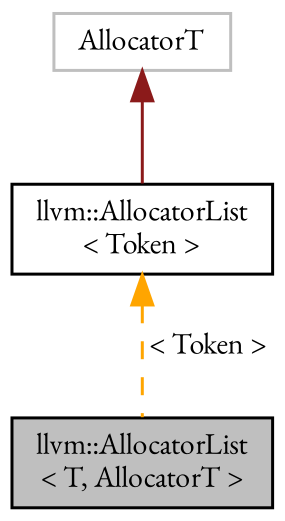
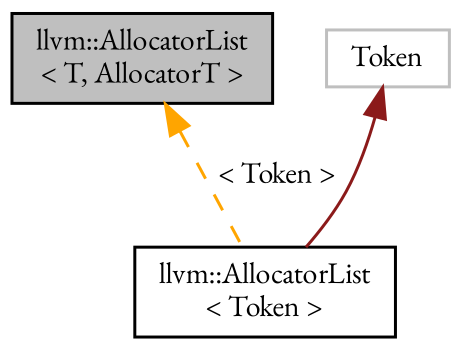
(142, 42) -> (388, 58)
(142, 361) -> (211, 189)
